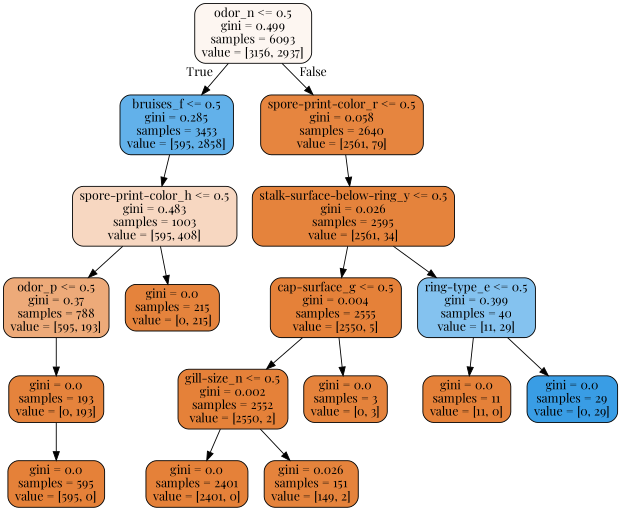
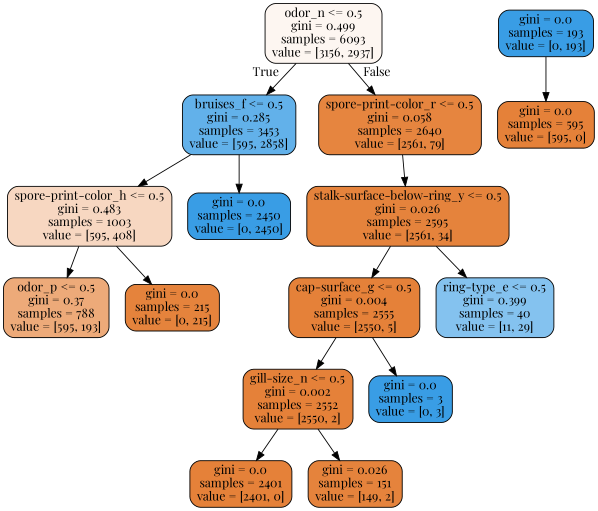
none -> (239, 216)
(56, 352) -> none
(56, 399) -> (546, 33)
(346, 399) -> (411, 399)
(467, 399) -> none
(572, 399) -> none
